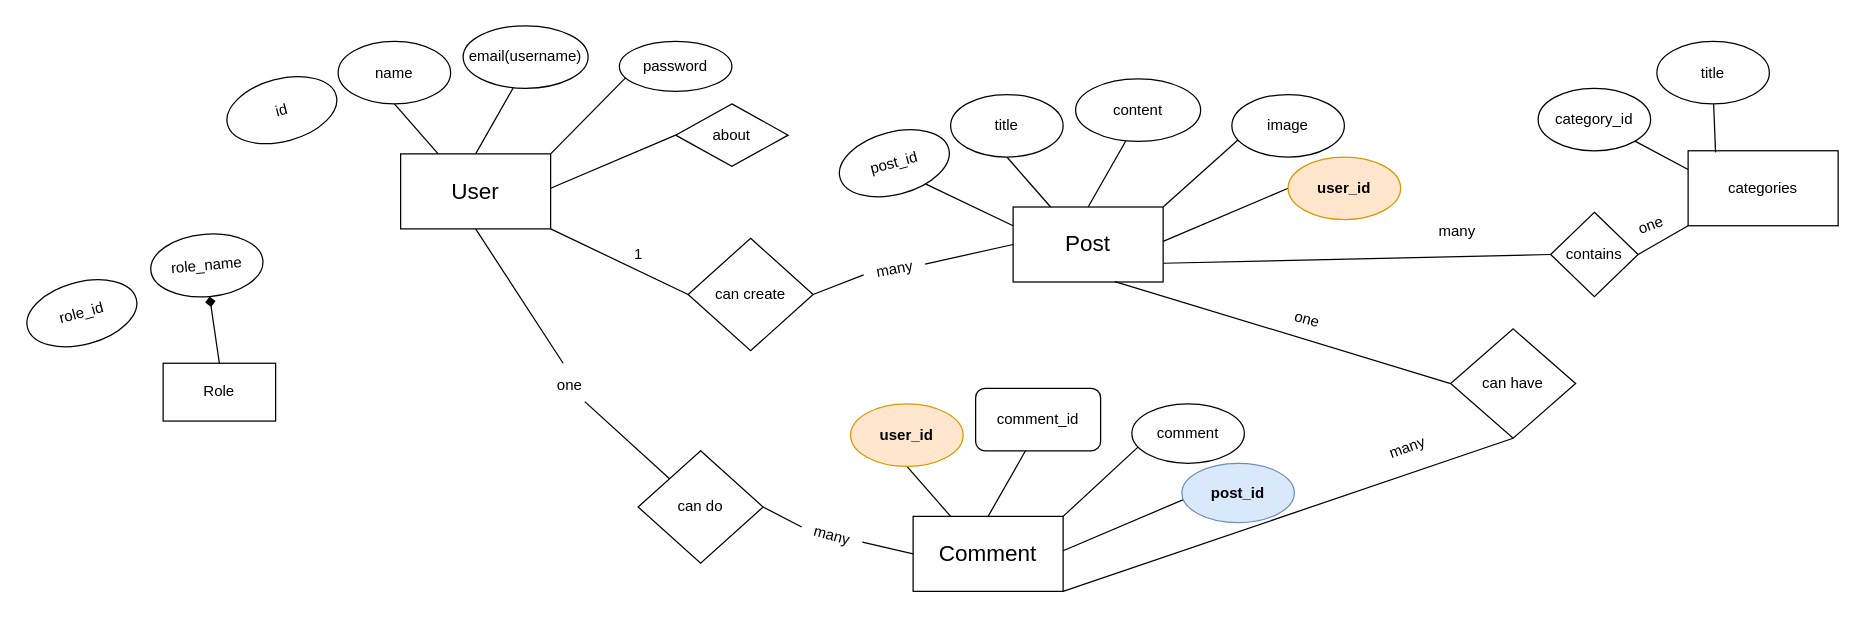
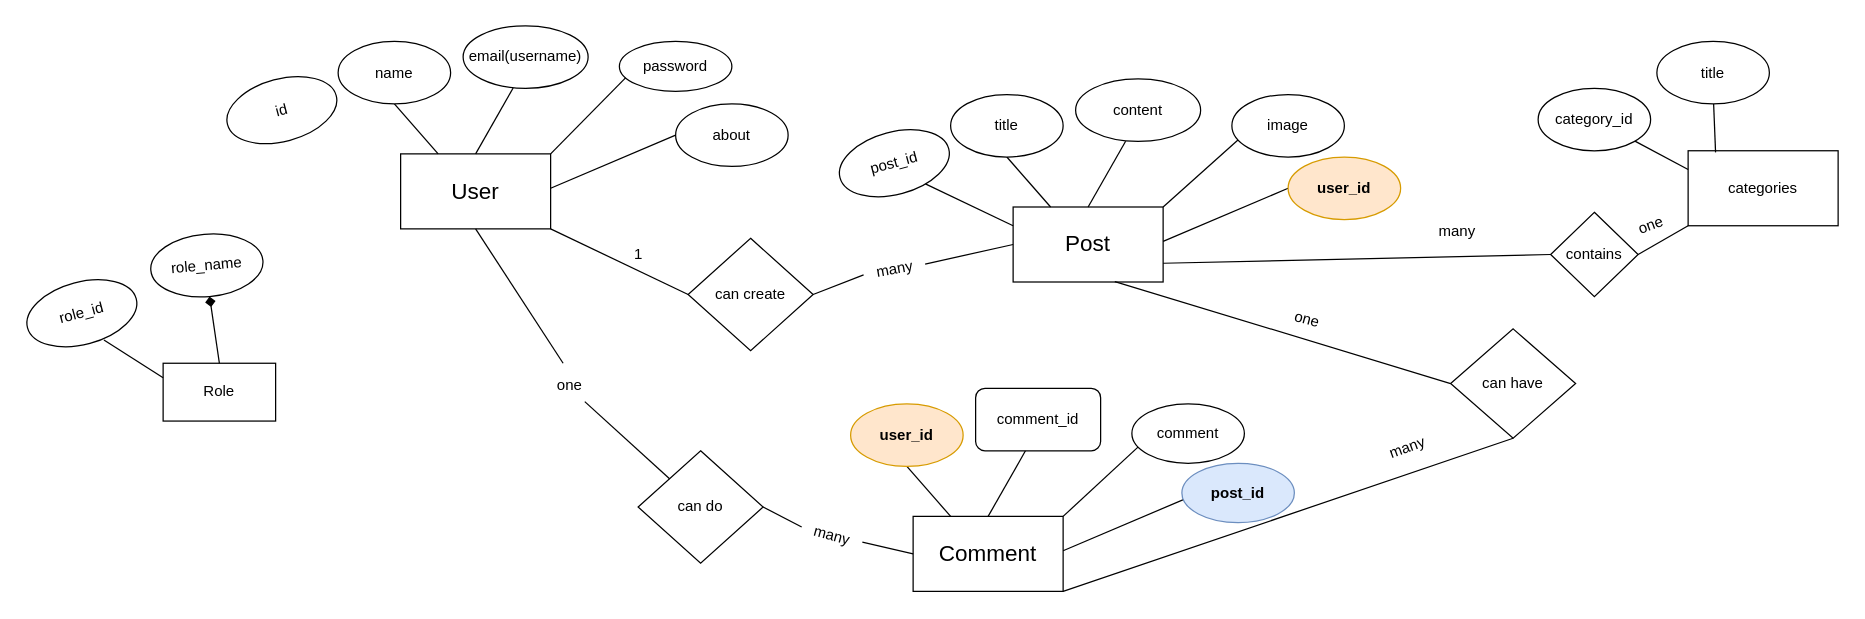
(732, 135) -> (732, 135)
none -> (134, 359)
